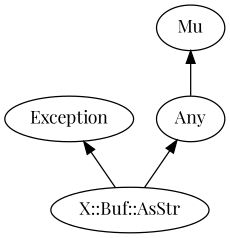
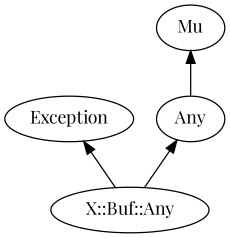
(130, 210) -> (130, 210)
